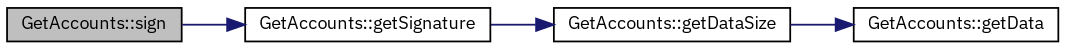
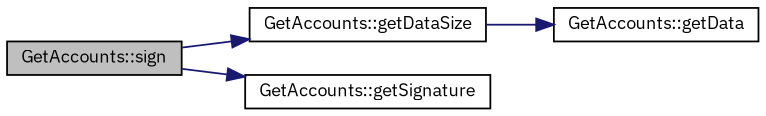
(513, 25) -> (207, 44)
